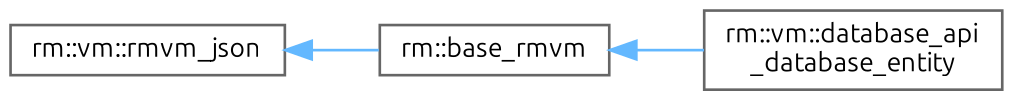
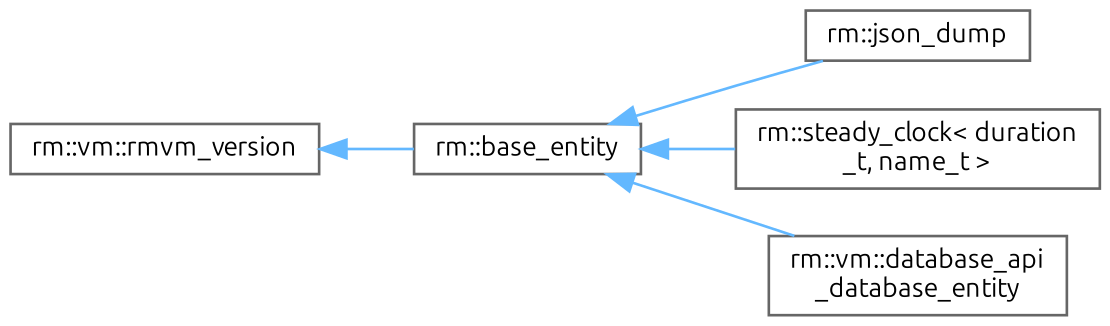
none -> (918, 36)
(148, 50) -> (165, 149)
(495, 50) -> (528, 149)
none -> (918, 149)
